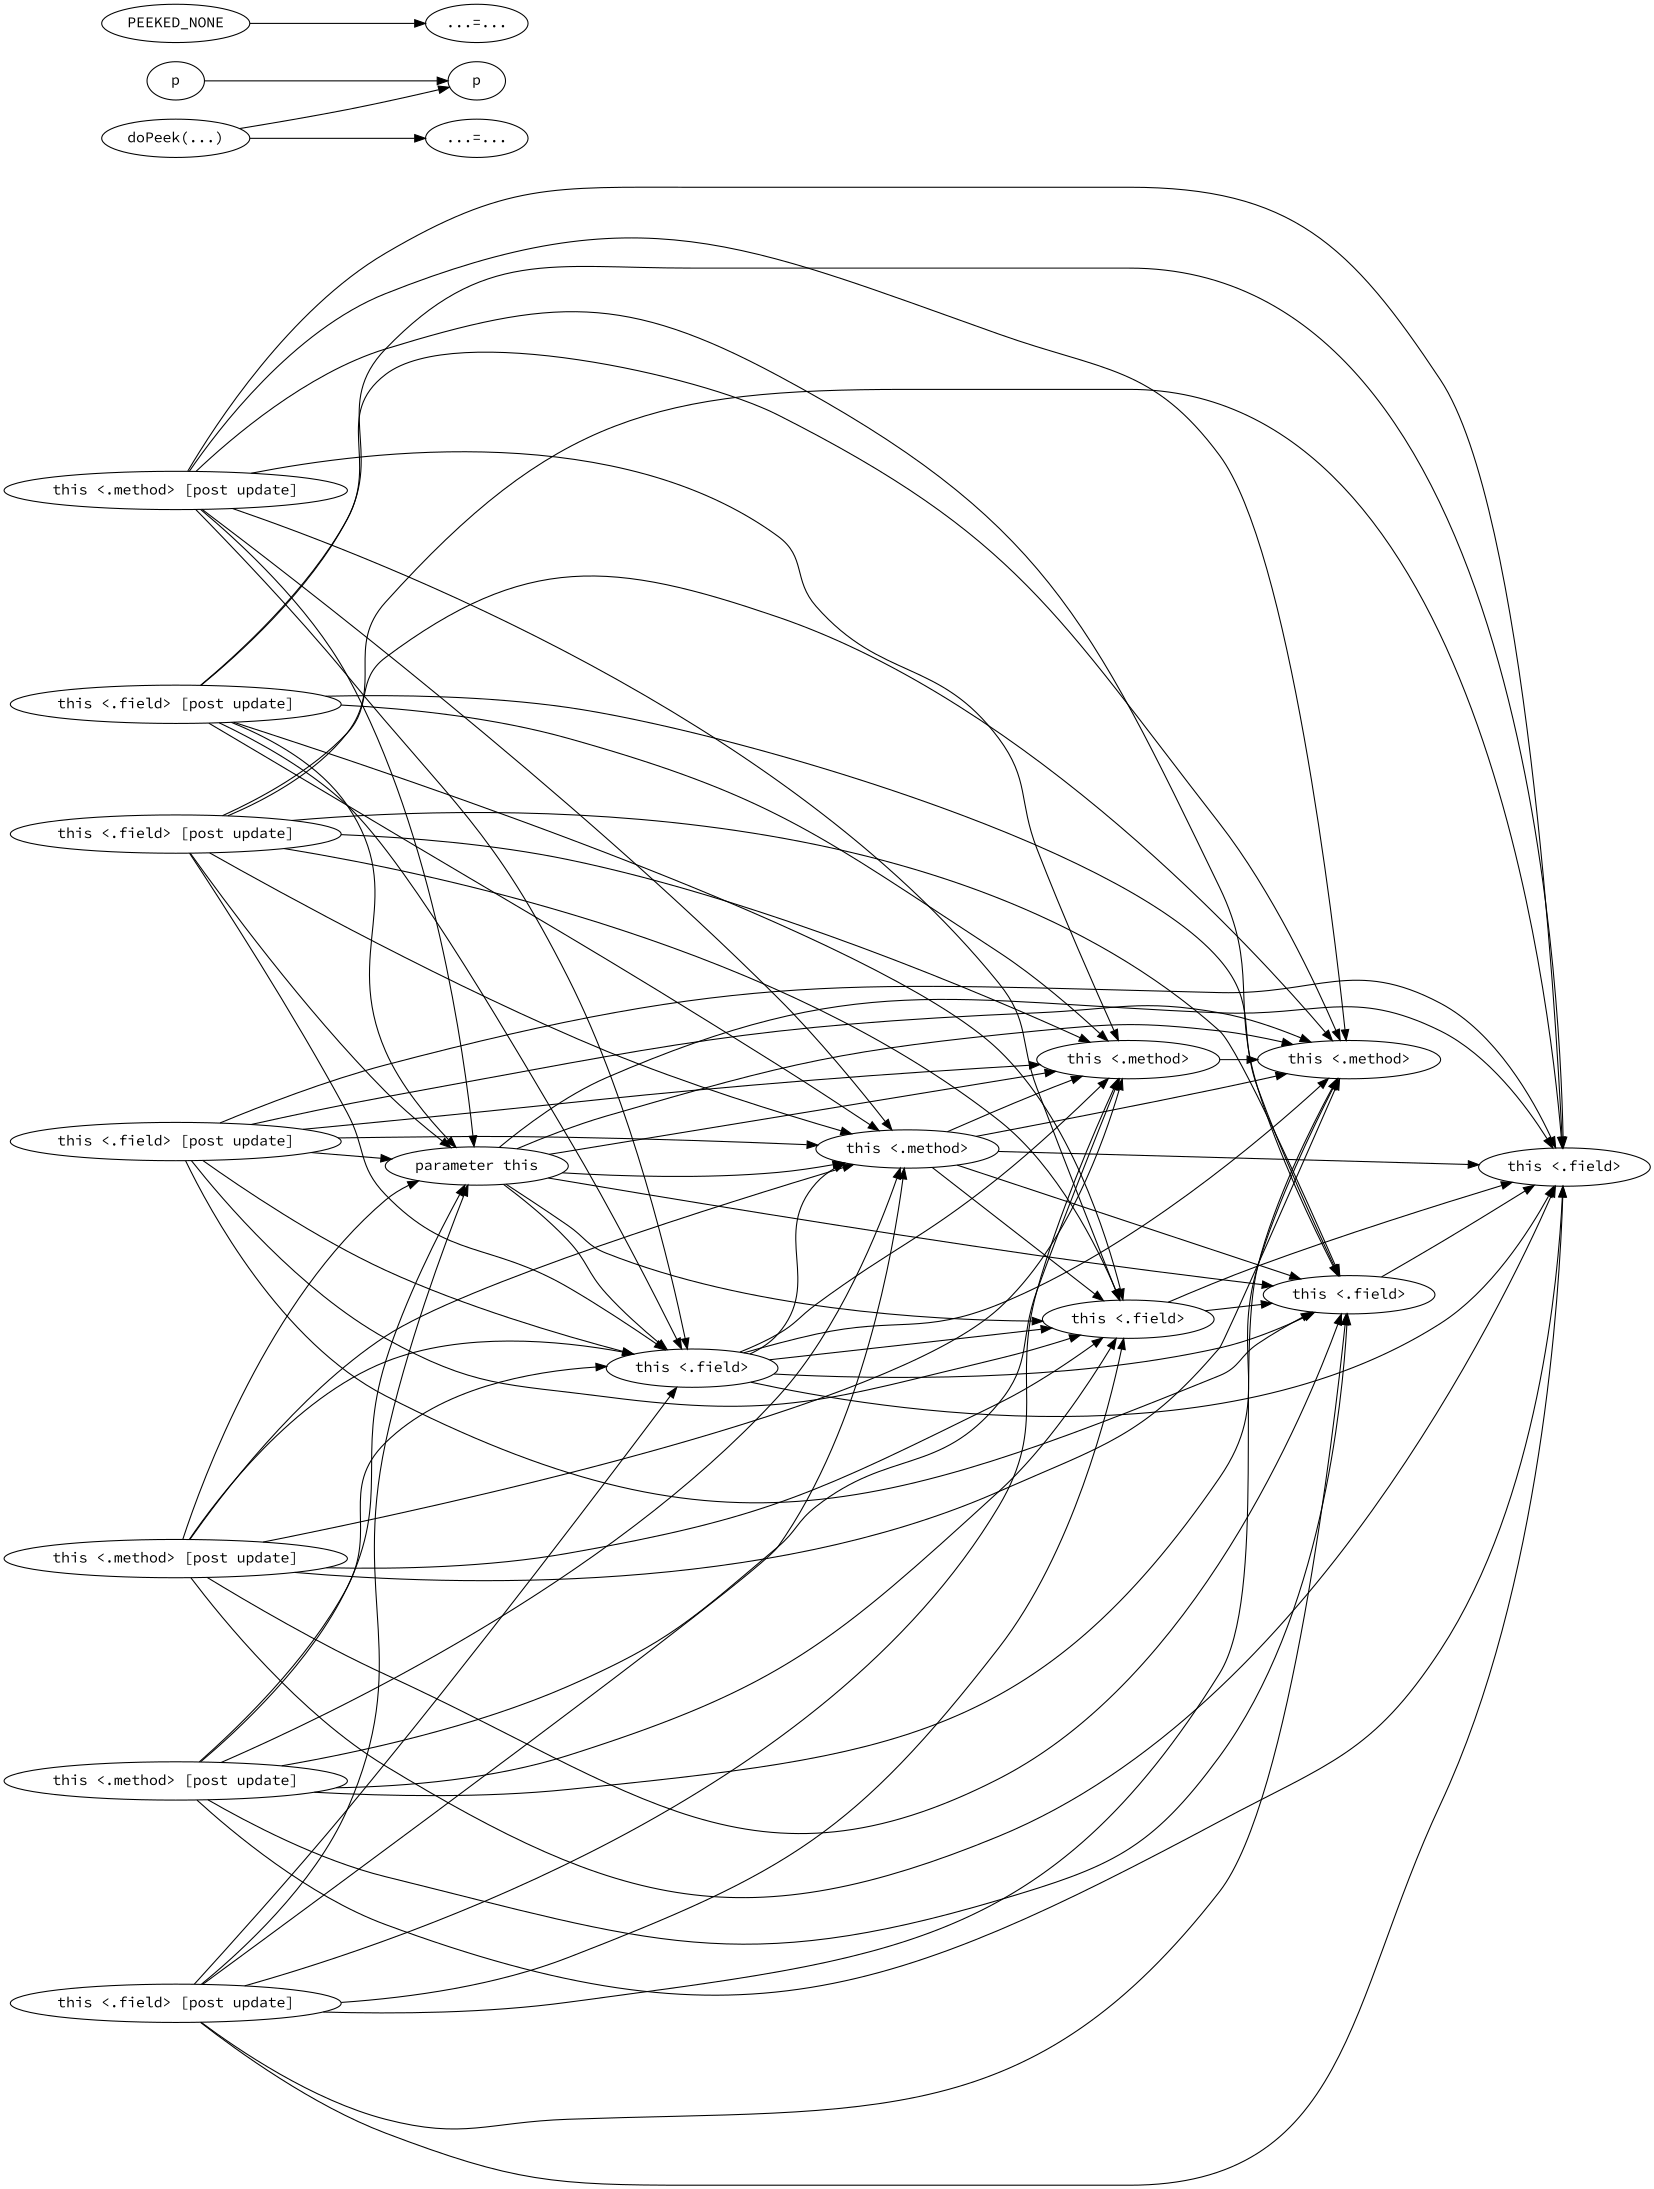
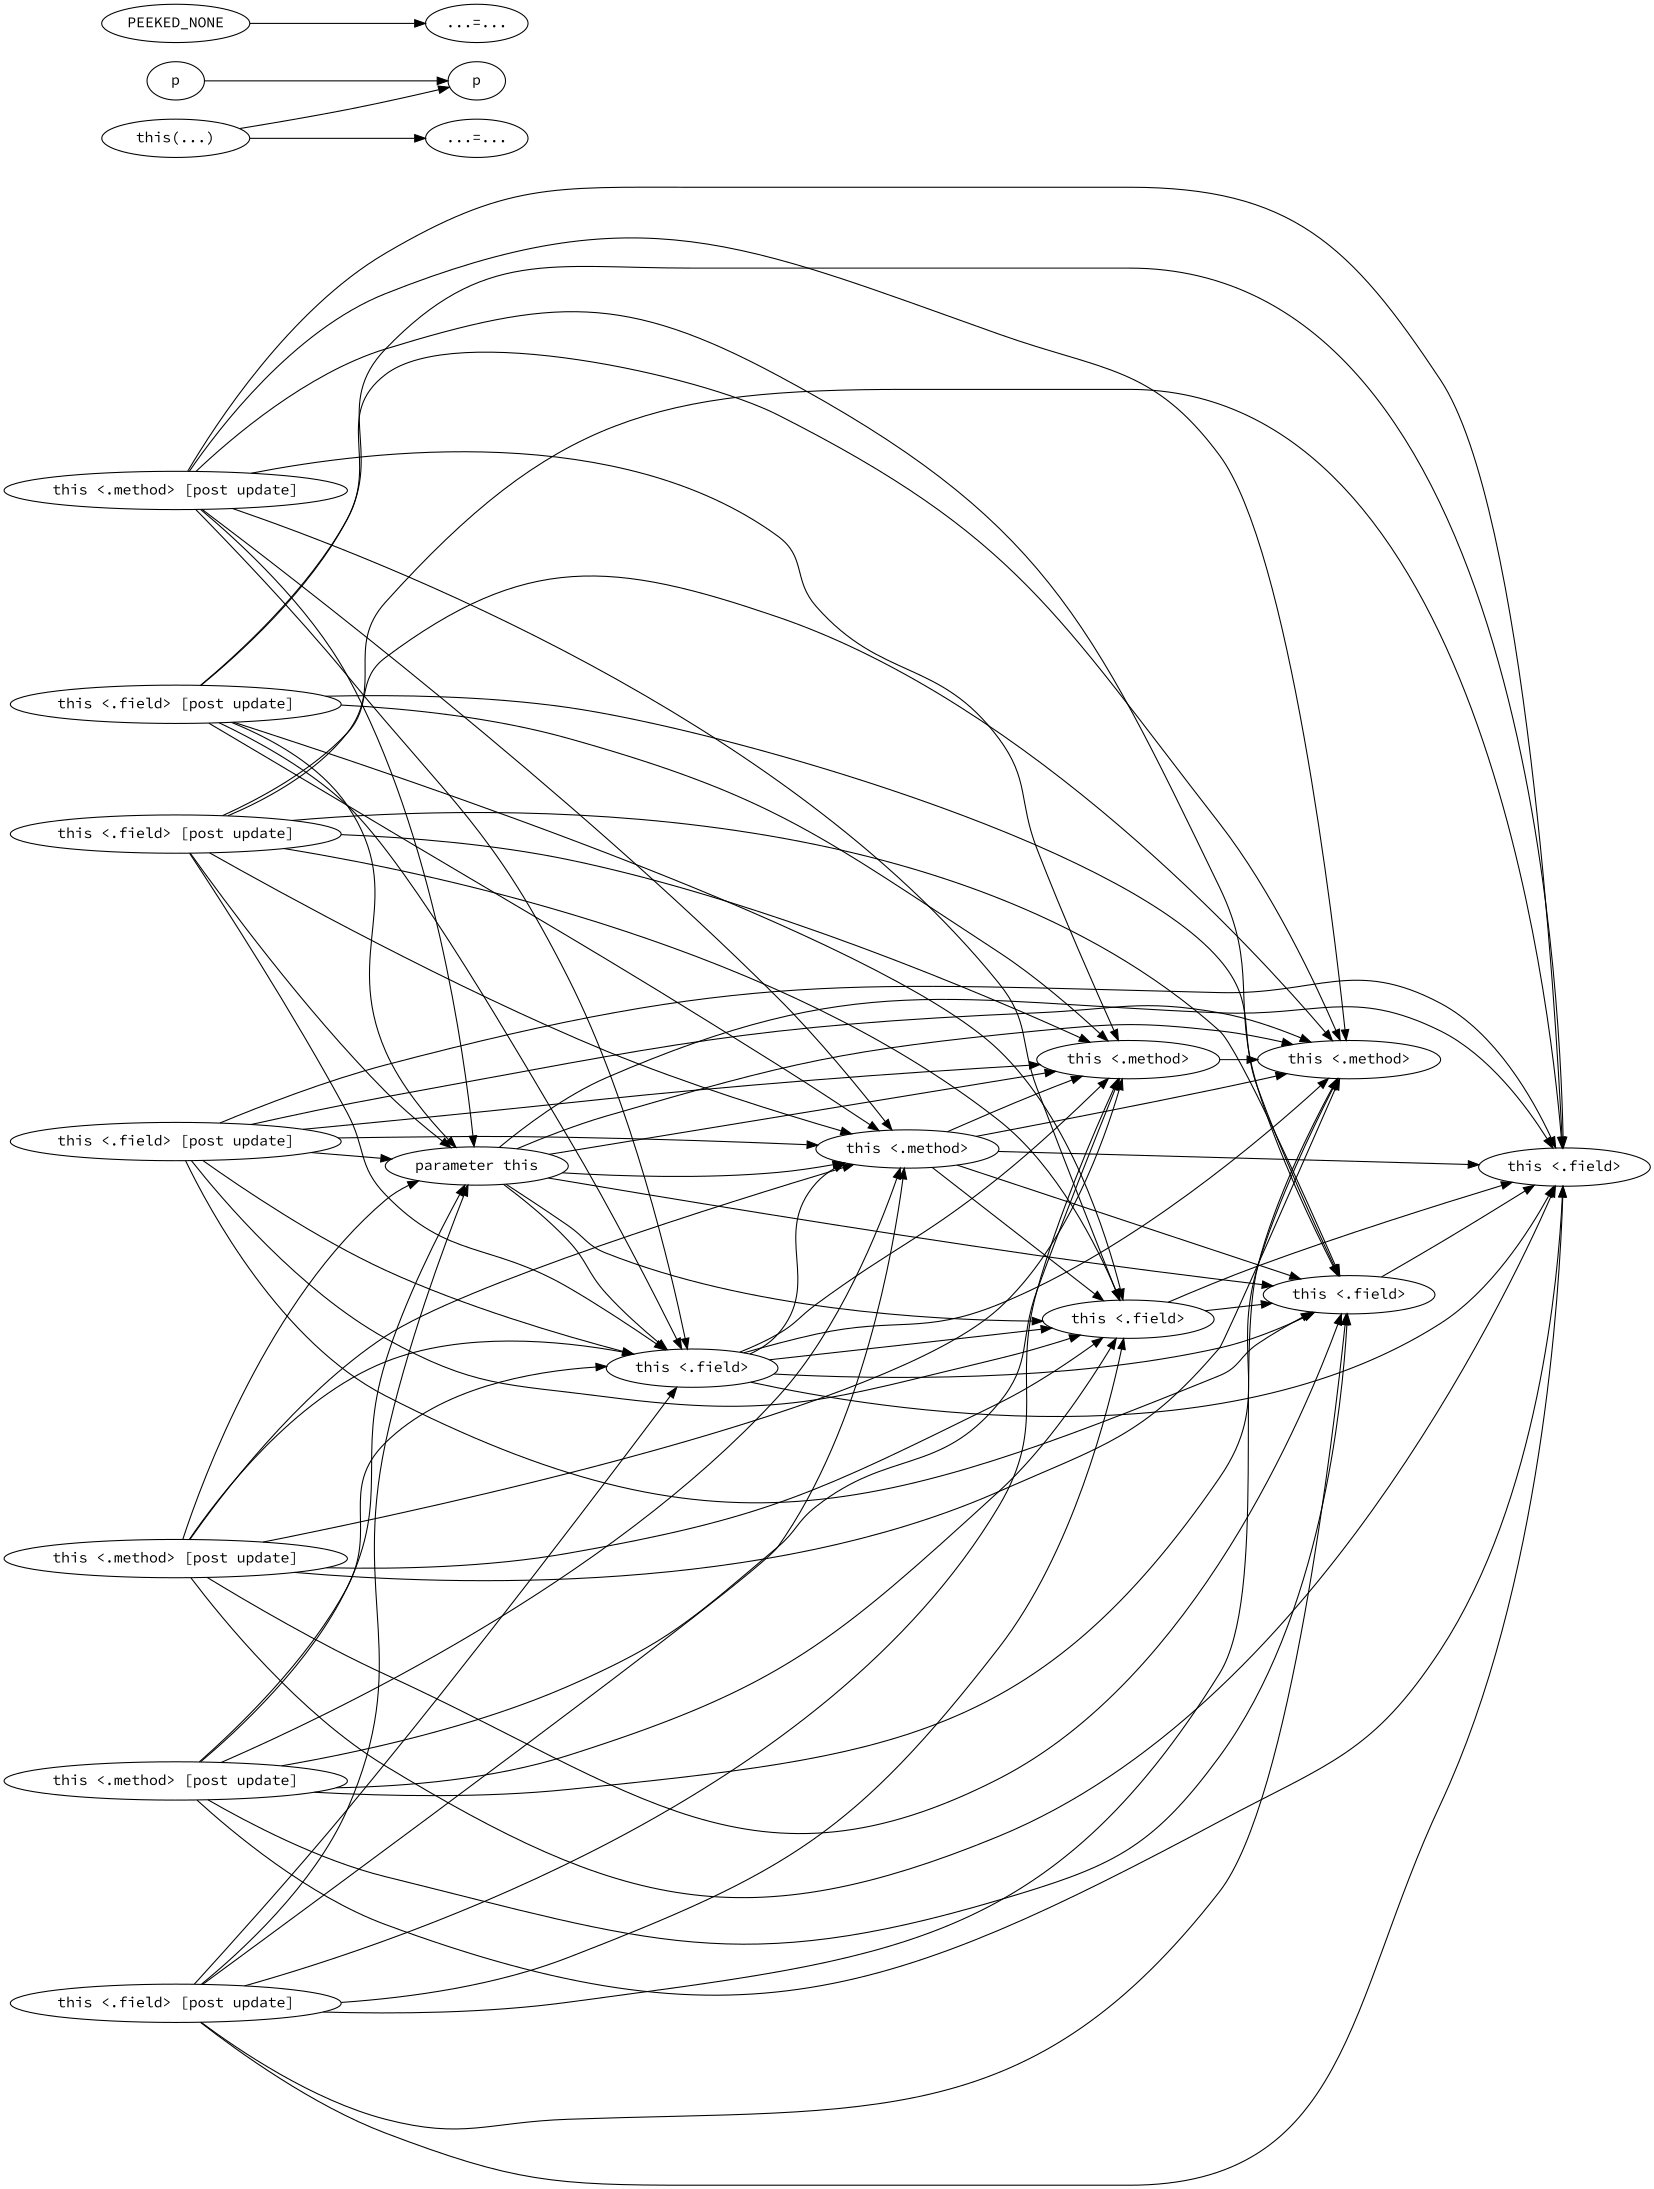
(176, 138) -> (176, 138)
